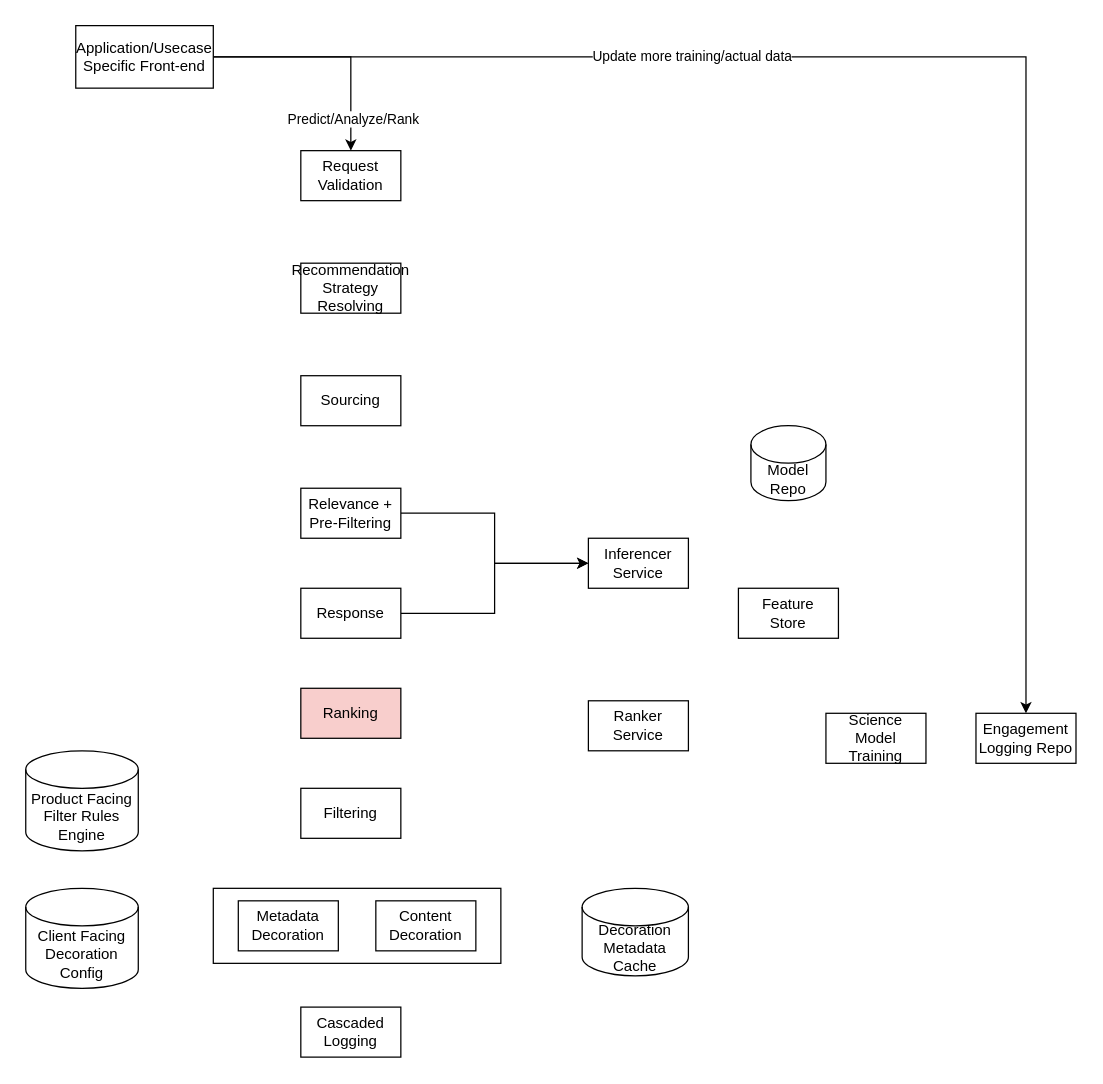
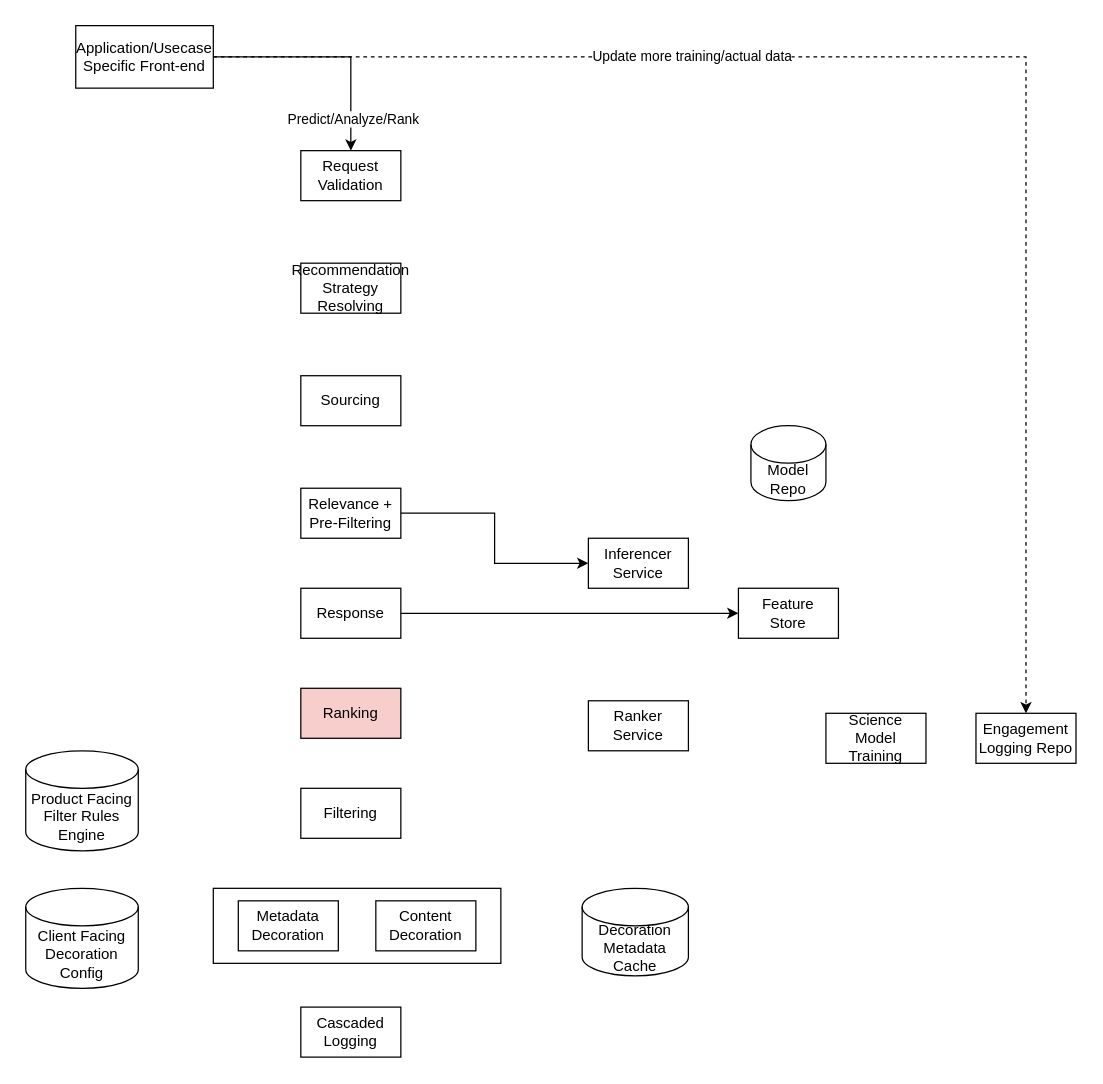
(1026, 265) -> (1026, 265)
(494, 591) -> (611, 613)
